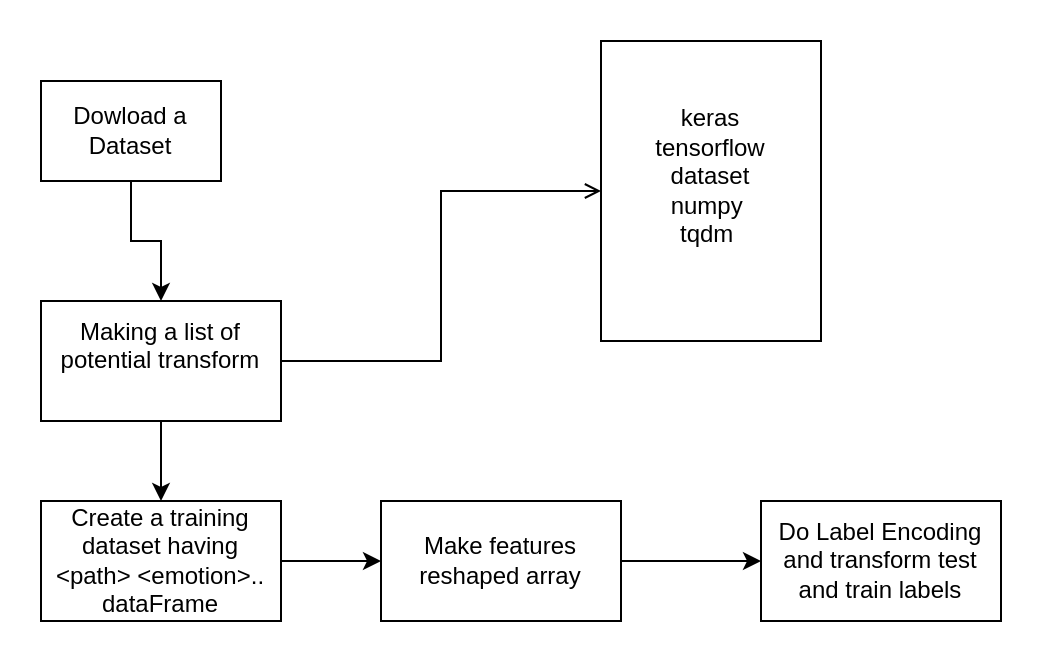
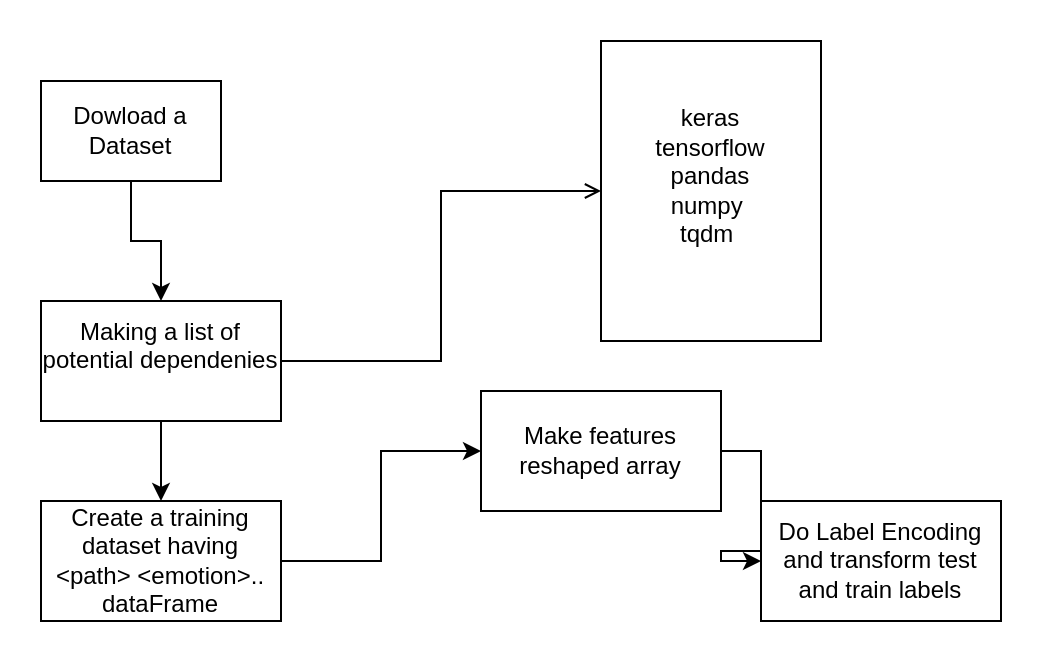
(711, 191) -> (711, 191)
(161, 361) -> (161, 361)
(501, 561) -> (601, 451)
